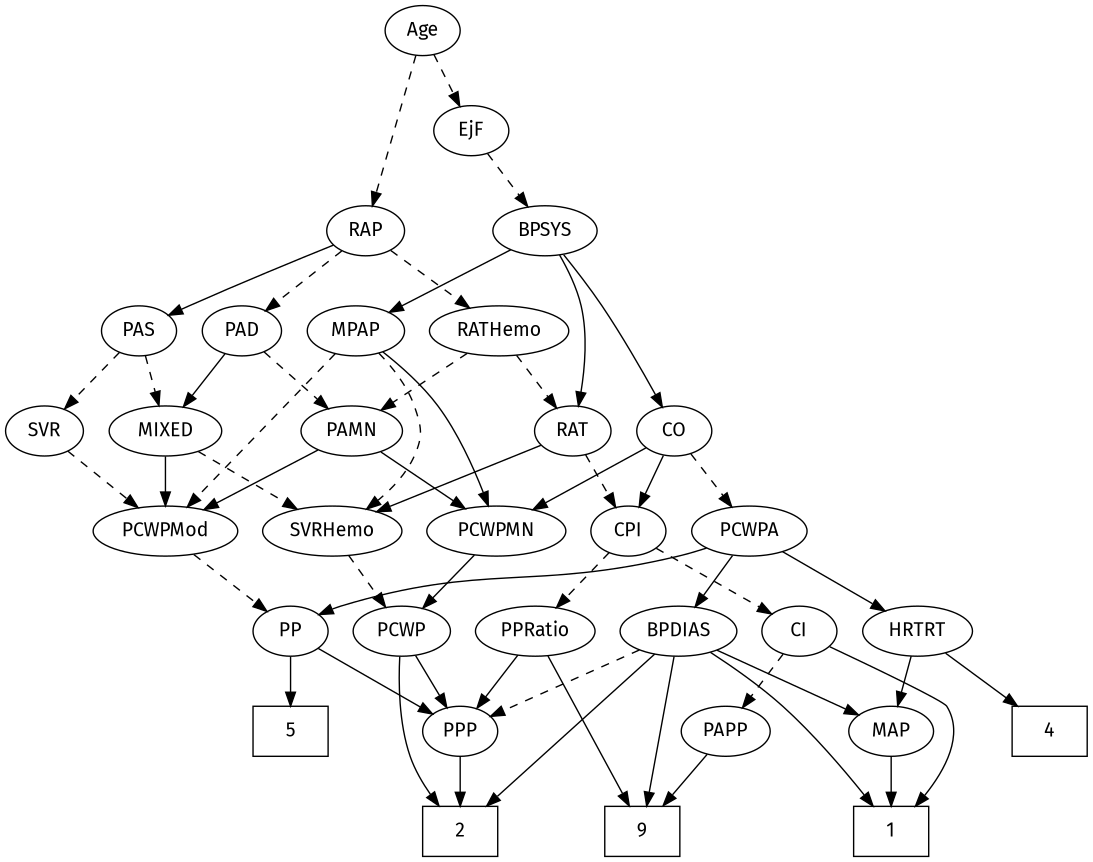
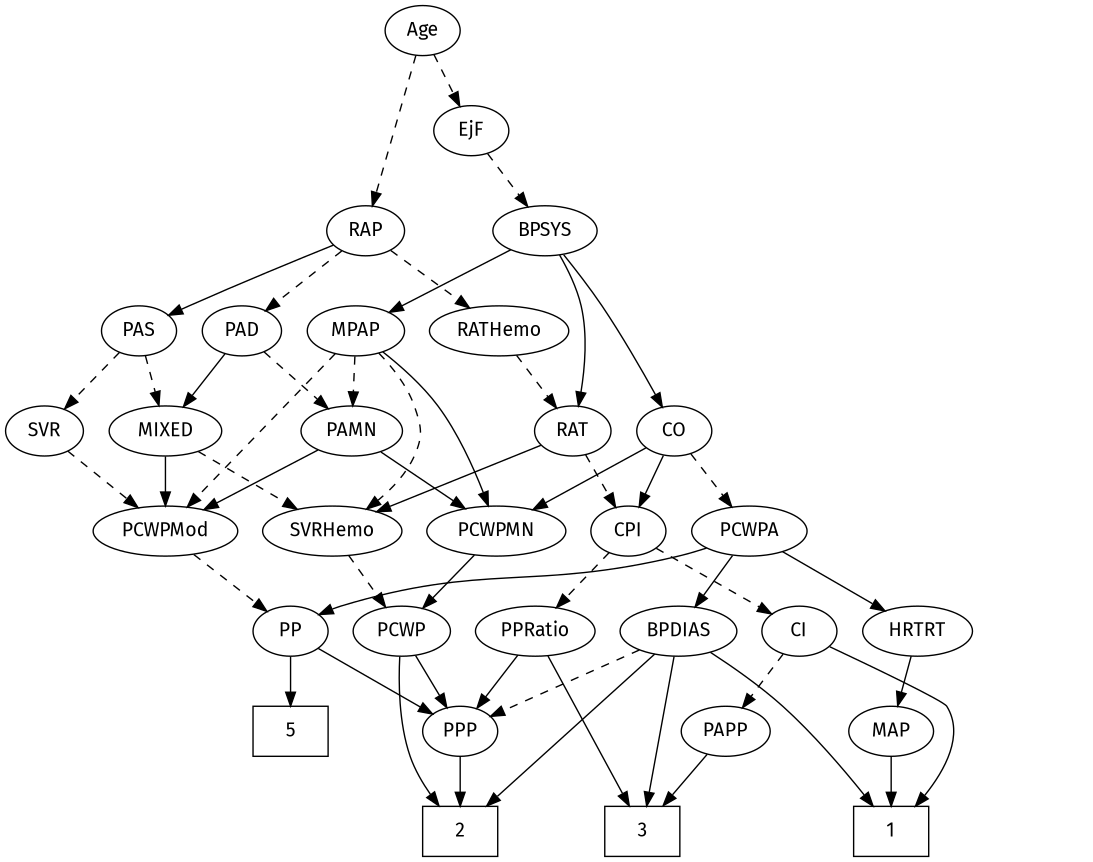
(430, 378) -> (354, 374)
(781, 680) -> none
(1050, 731) -> none
(642, 831) -> (642, 831)
